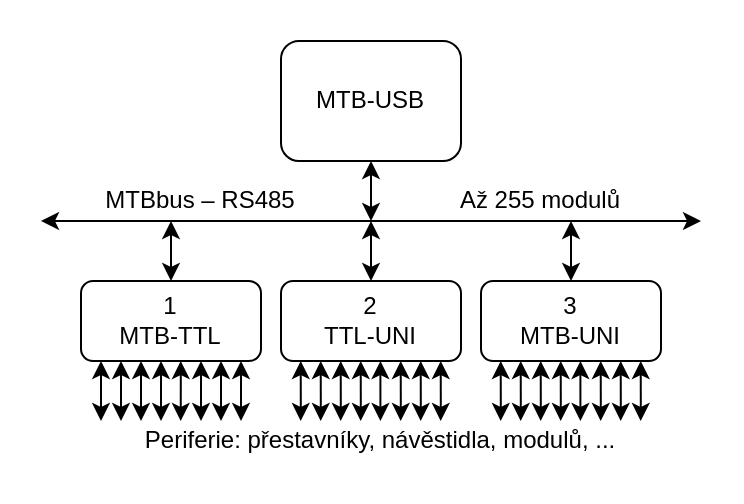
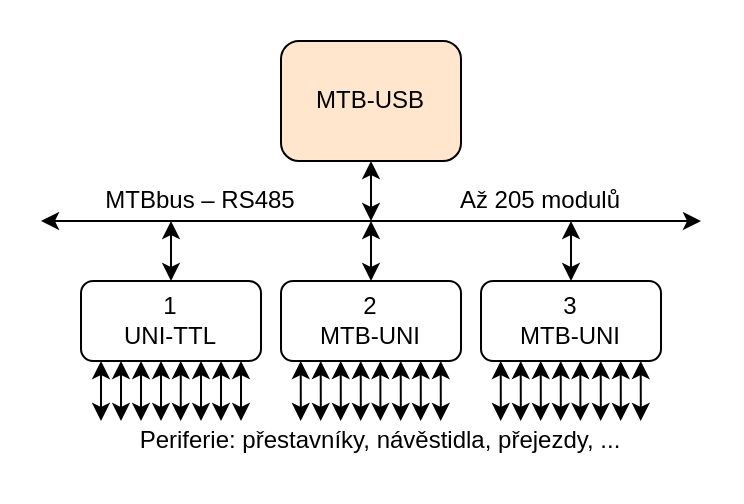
(371, 101) -> (371, 101)
(541, 201) -> (541, 201)
(171, 321) -> (171, 321)
(371, 321) -> (371, 321)
(381, 441) -> (381, 441)
